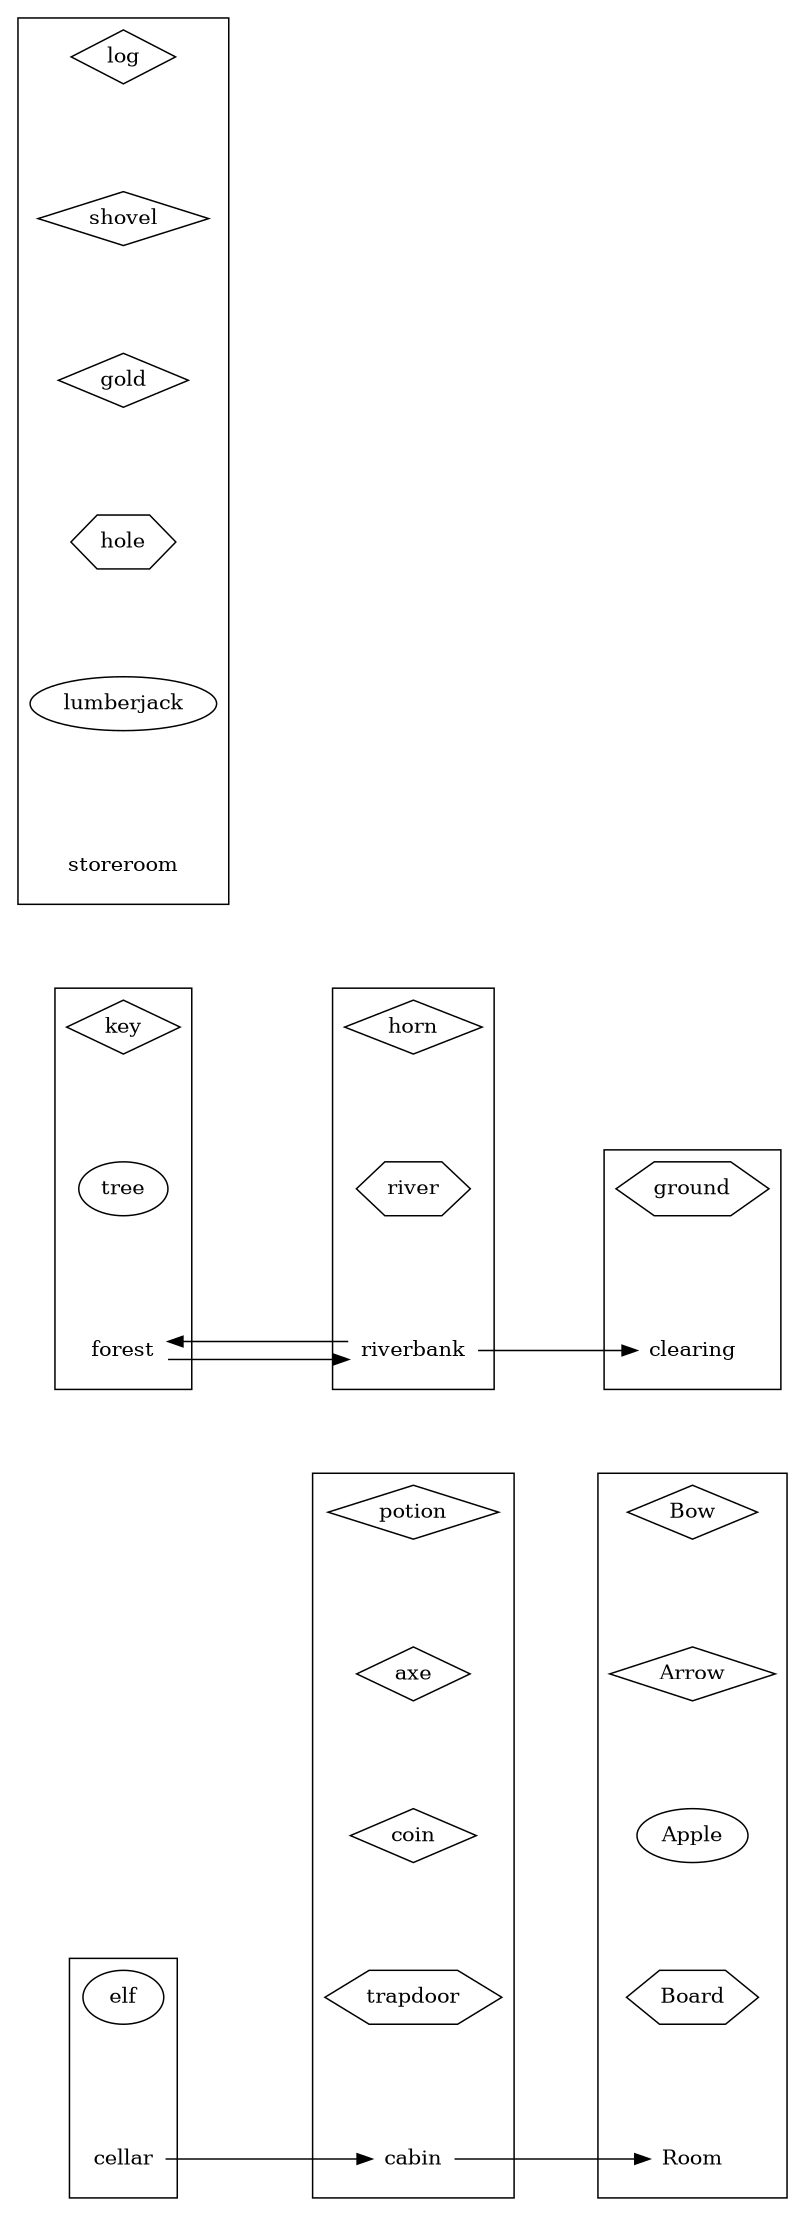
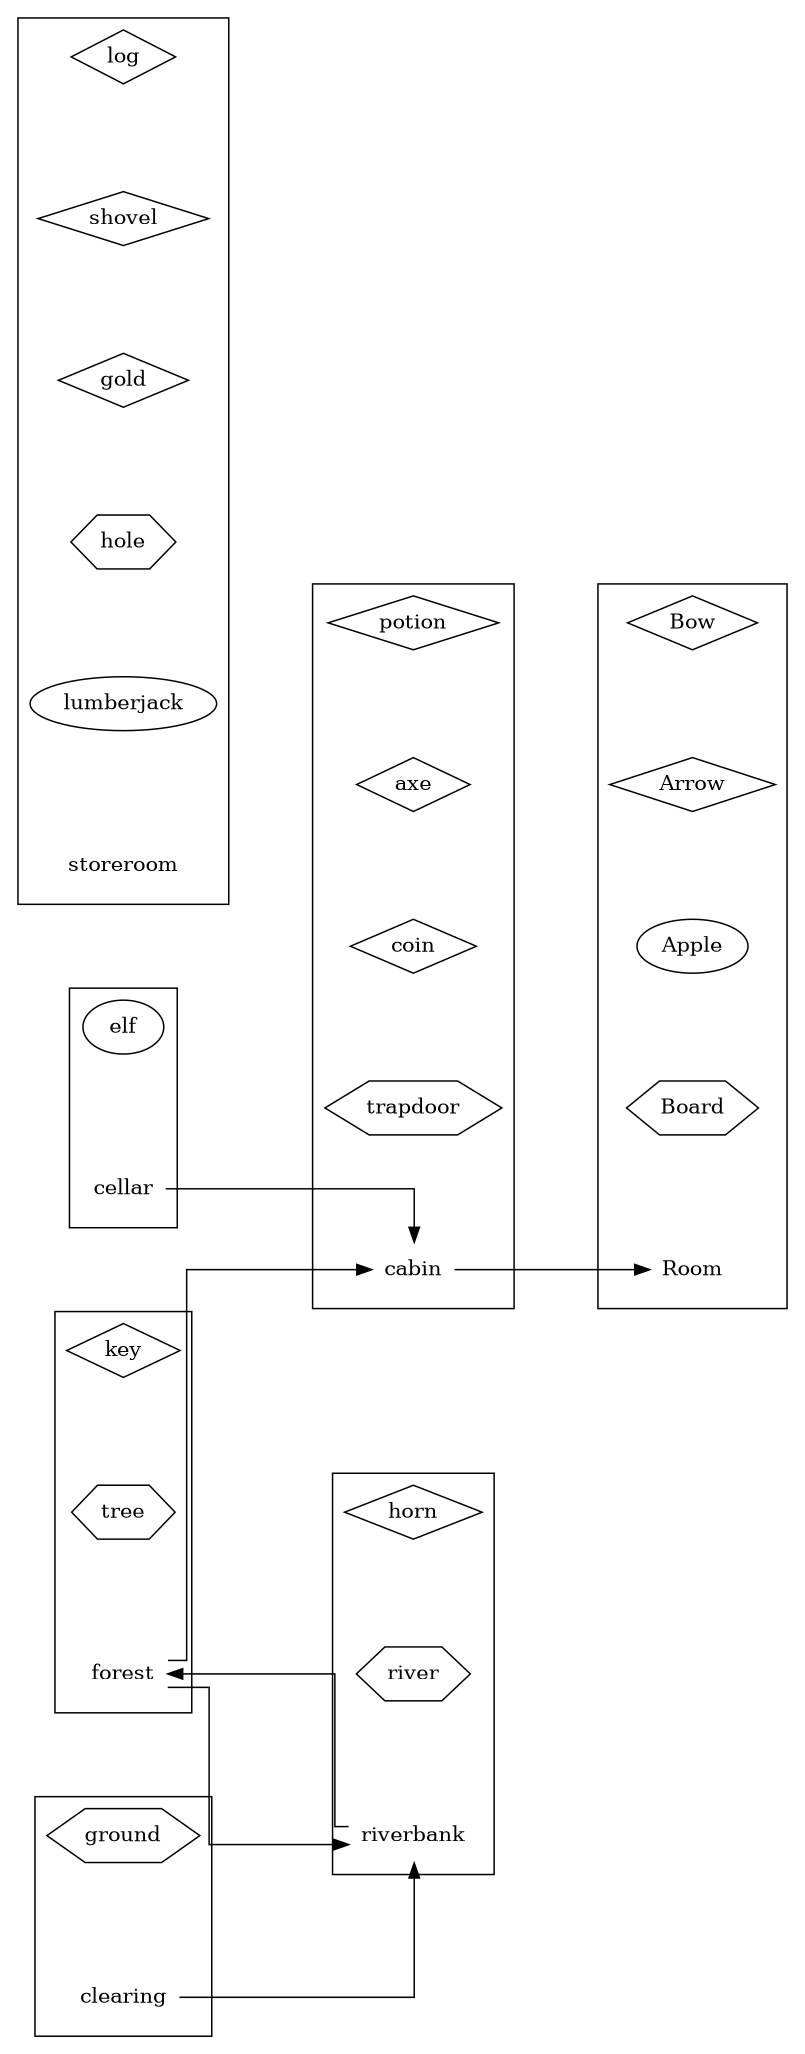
(123, 1189) -> (123, 1512)
none -> (187, 1302)
(550, 1350) -> (356, 1997)
